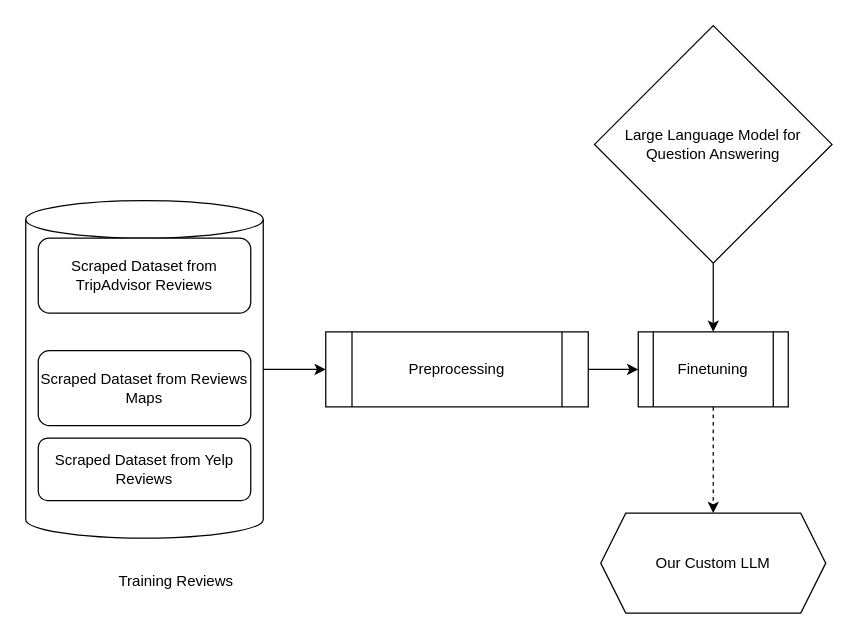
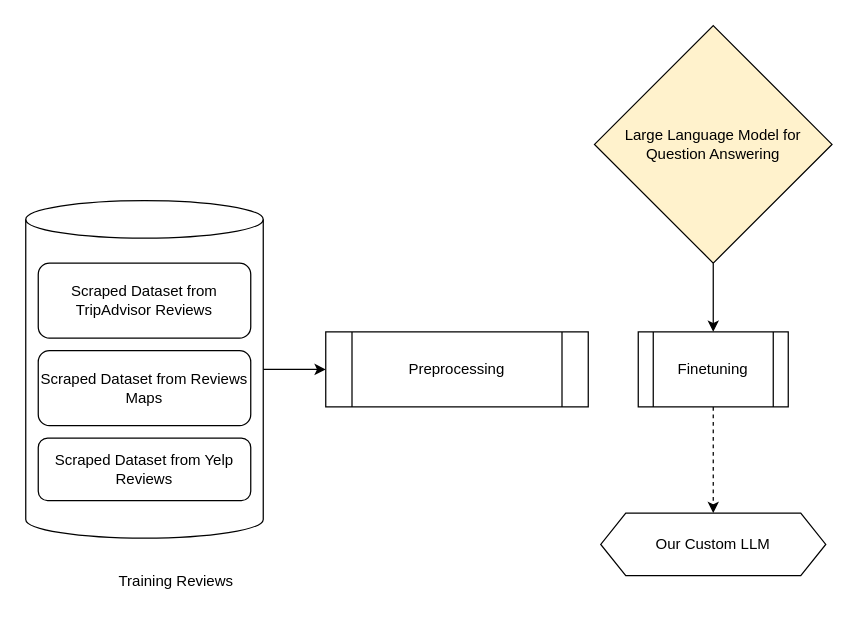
(713, 144) -> (713, 144)
(144, 276) -> (144, 301)
(609, 369) -> none
(713, 563) -> (713, 544)
